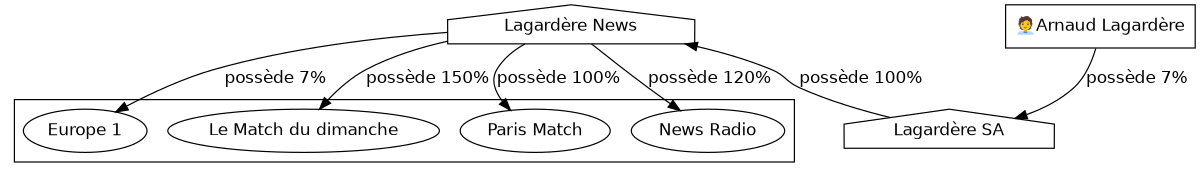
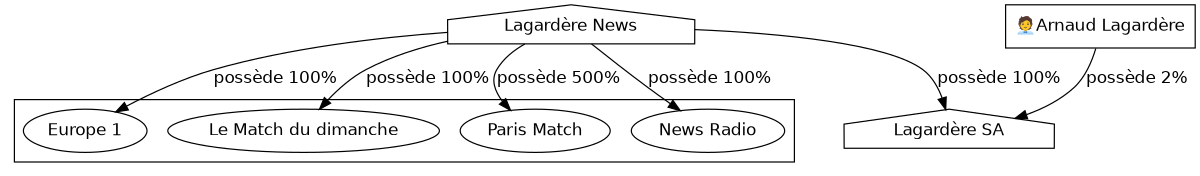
(275, 79) -> (275, 79)
(428, 79) -> (428, 79)
(559, 79) -> (559, 79)
(710, 79) -> (710, 79)
(1137, 79) -> (1137, 79)
(793, 84) -> (828, 41)
